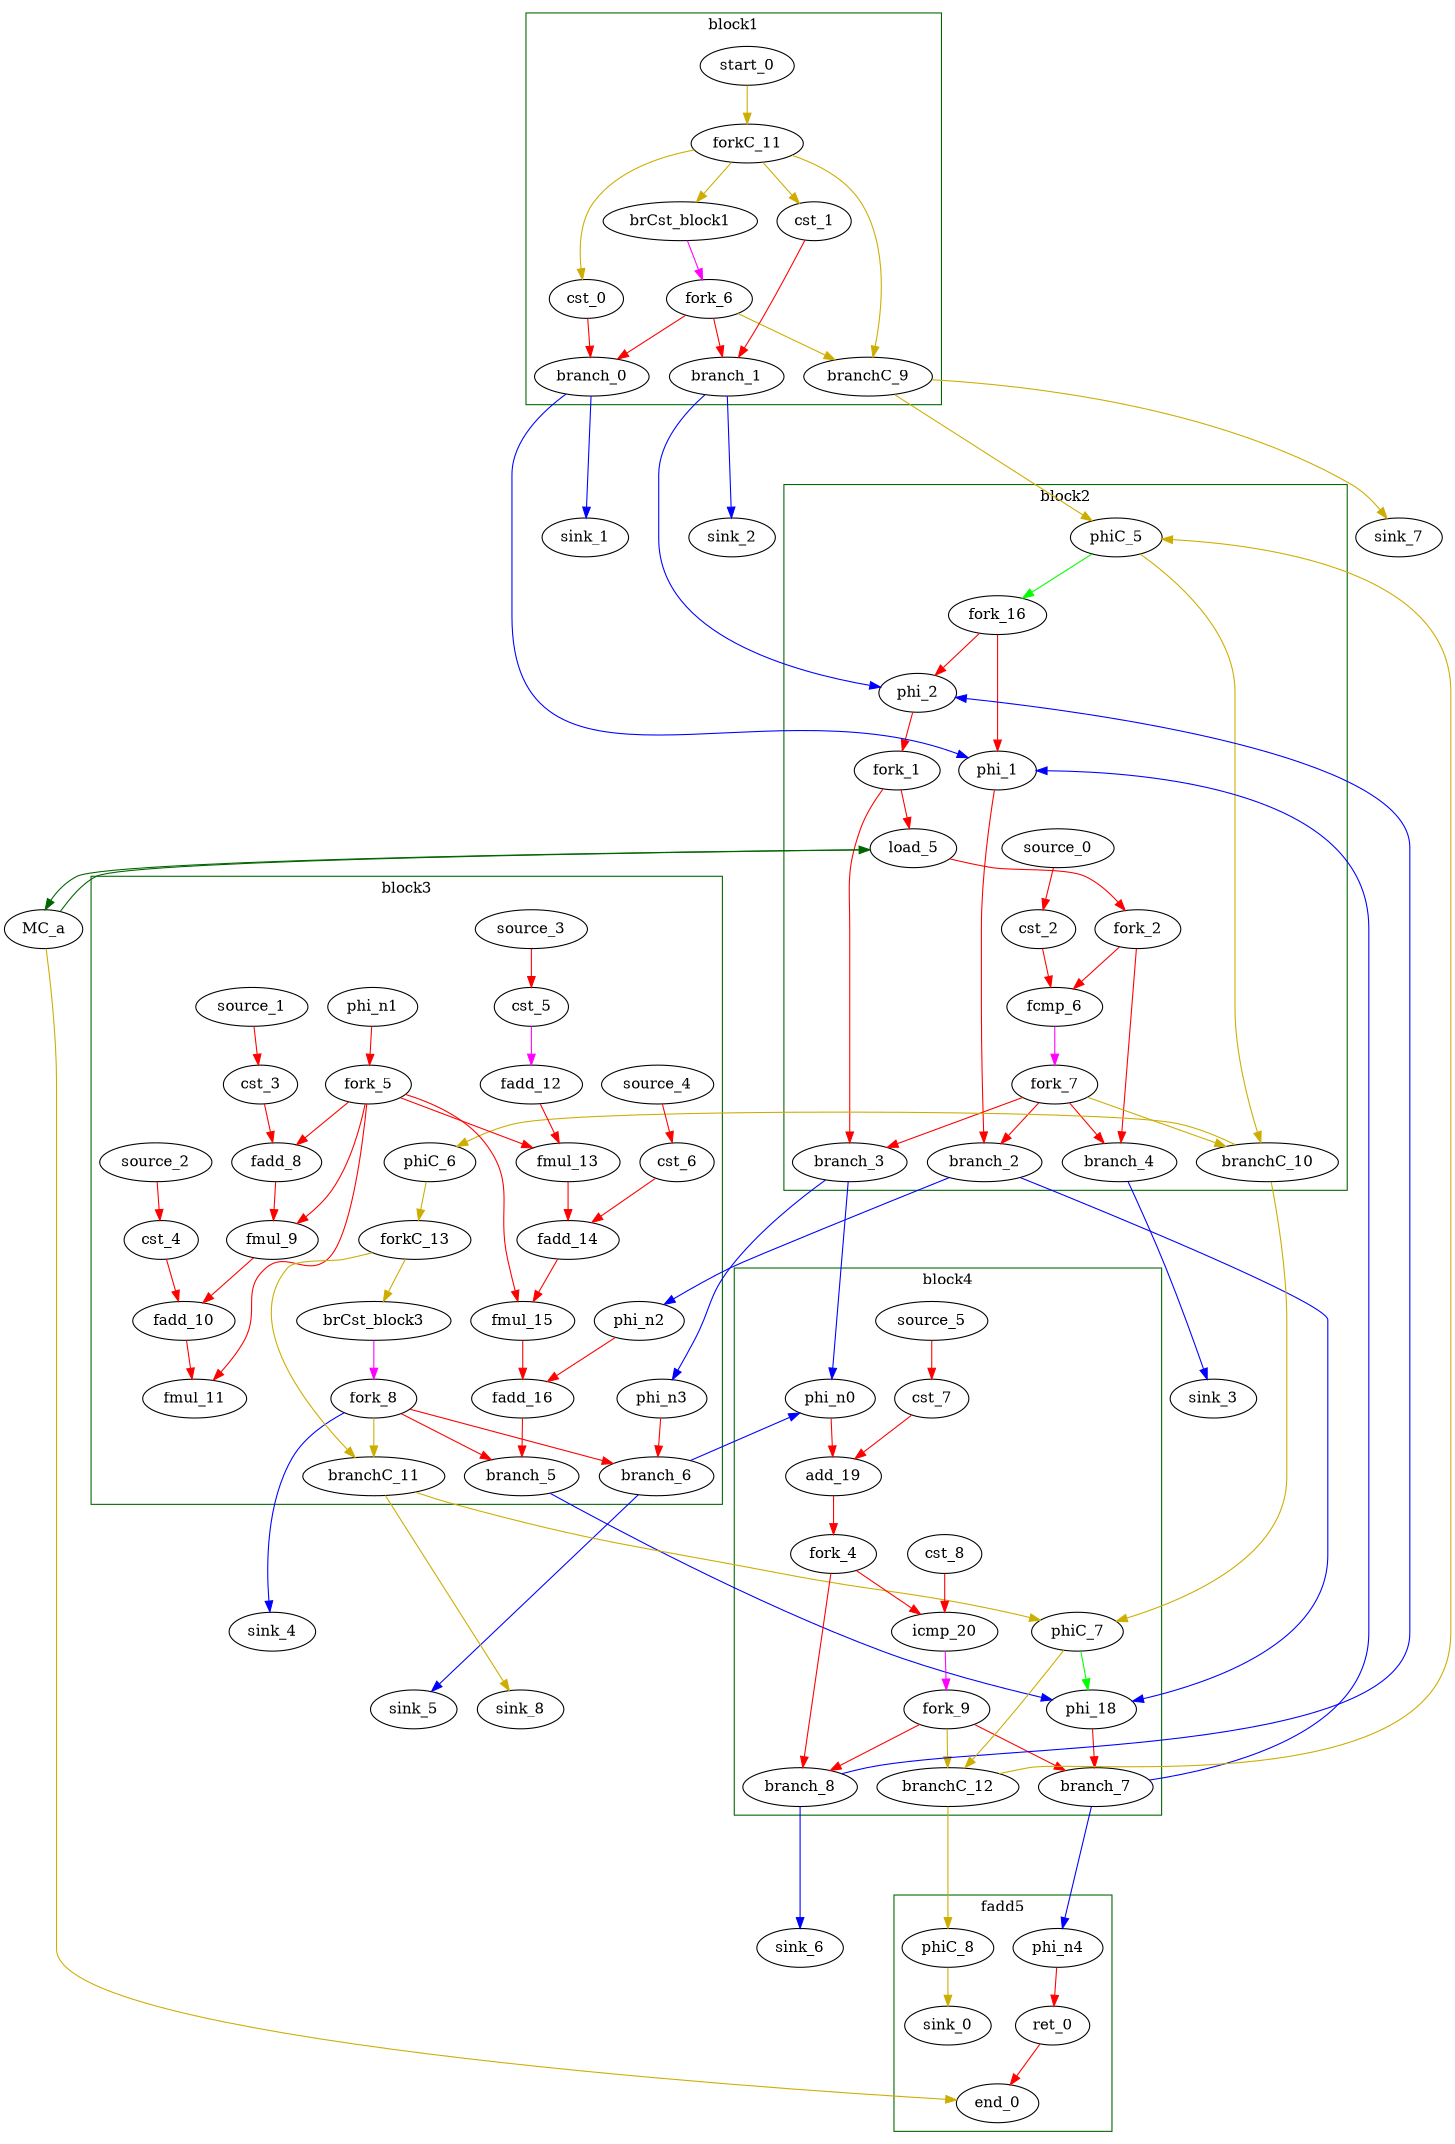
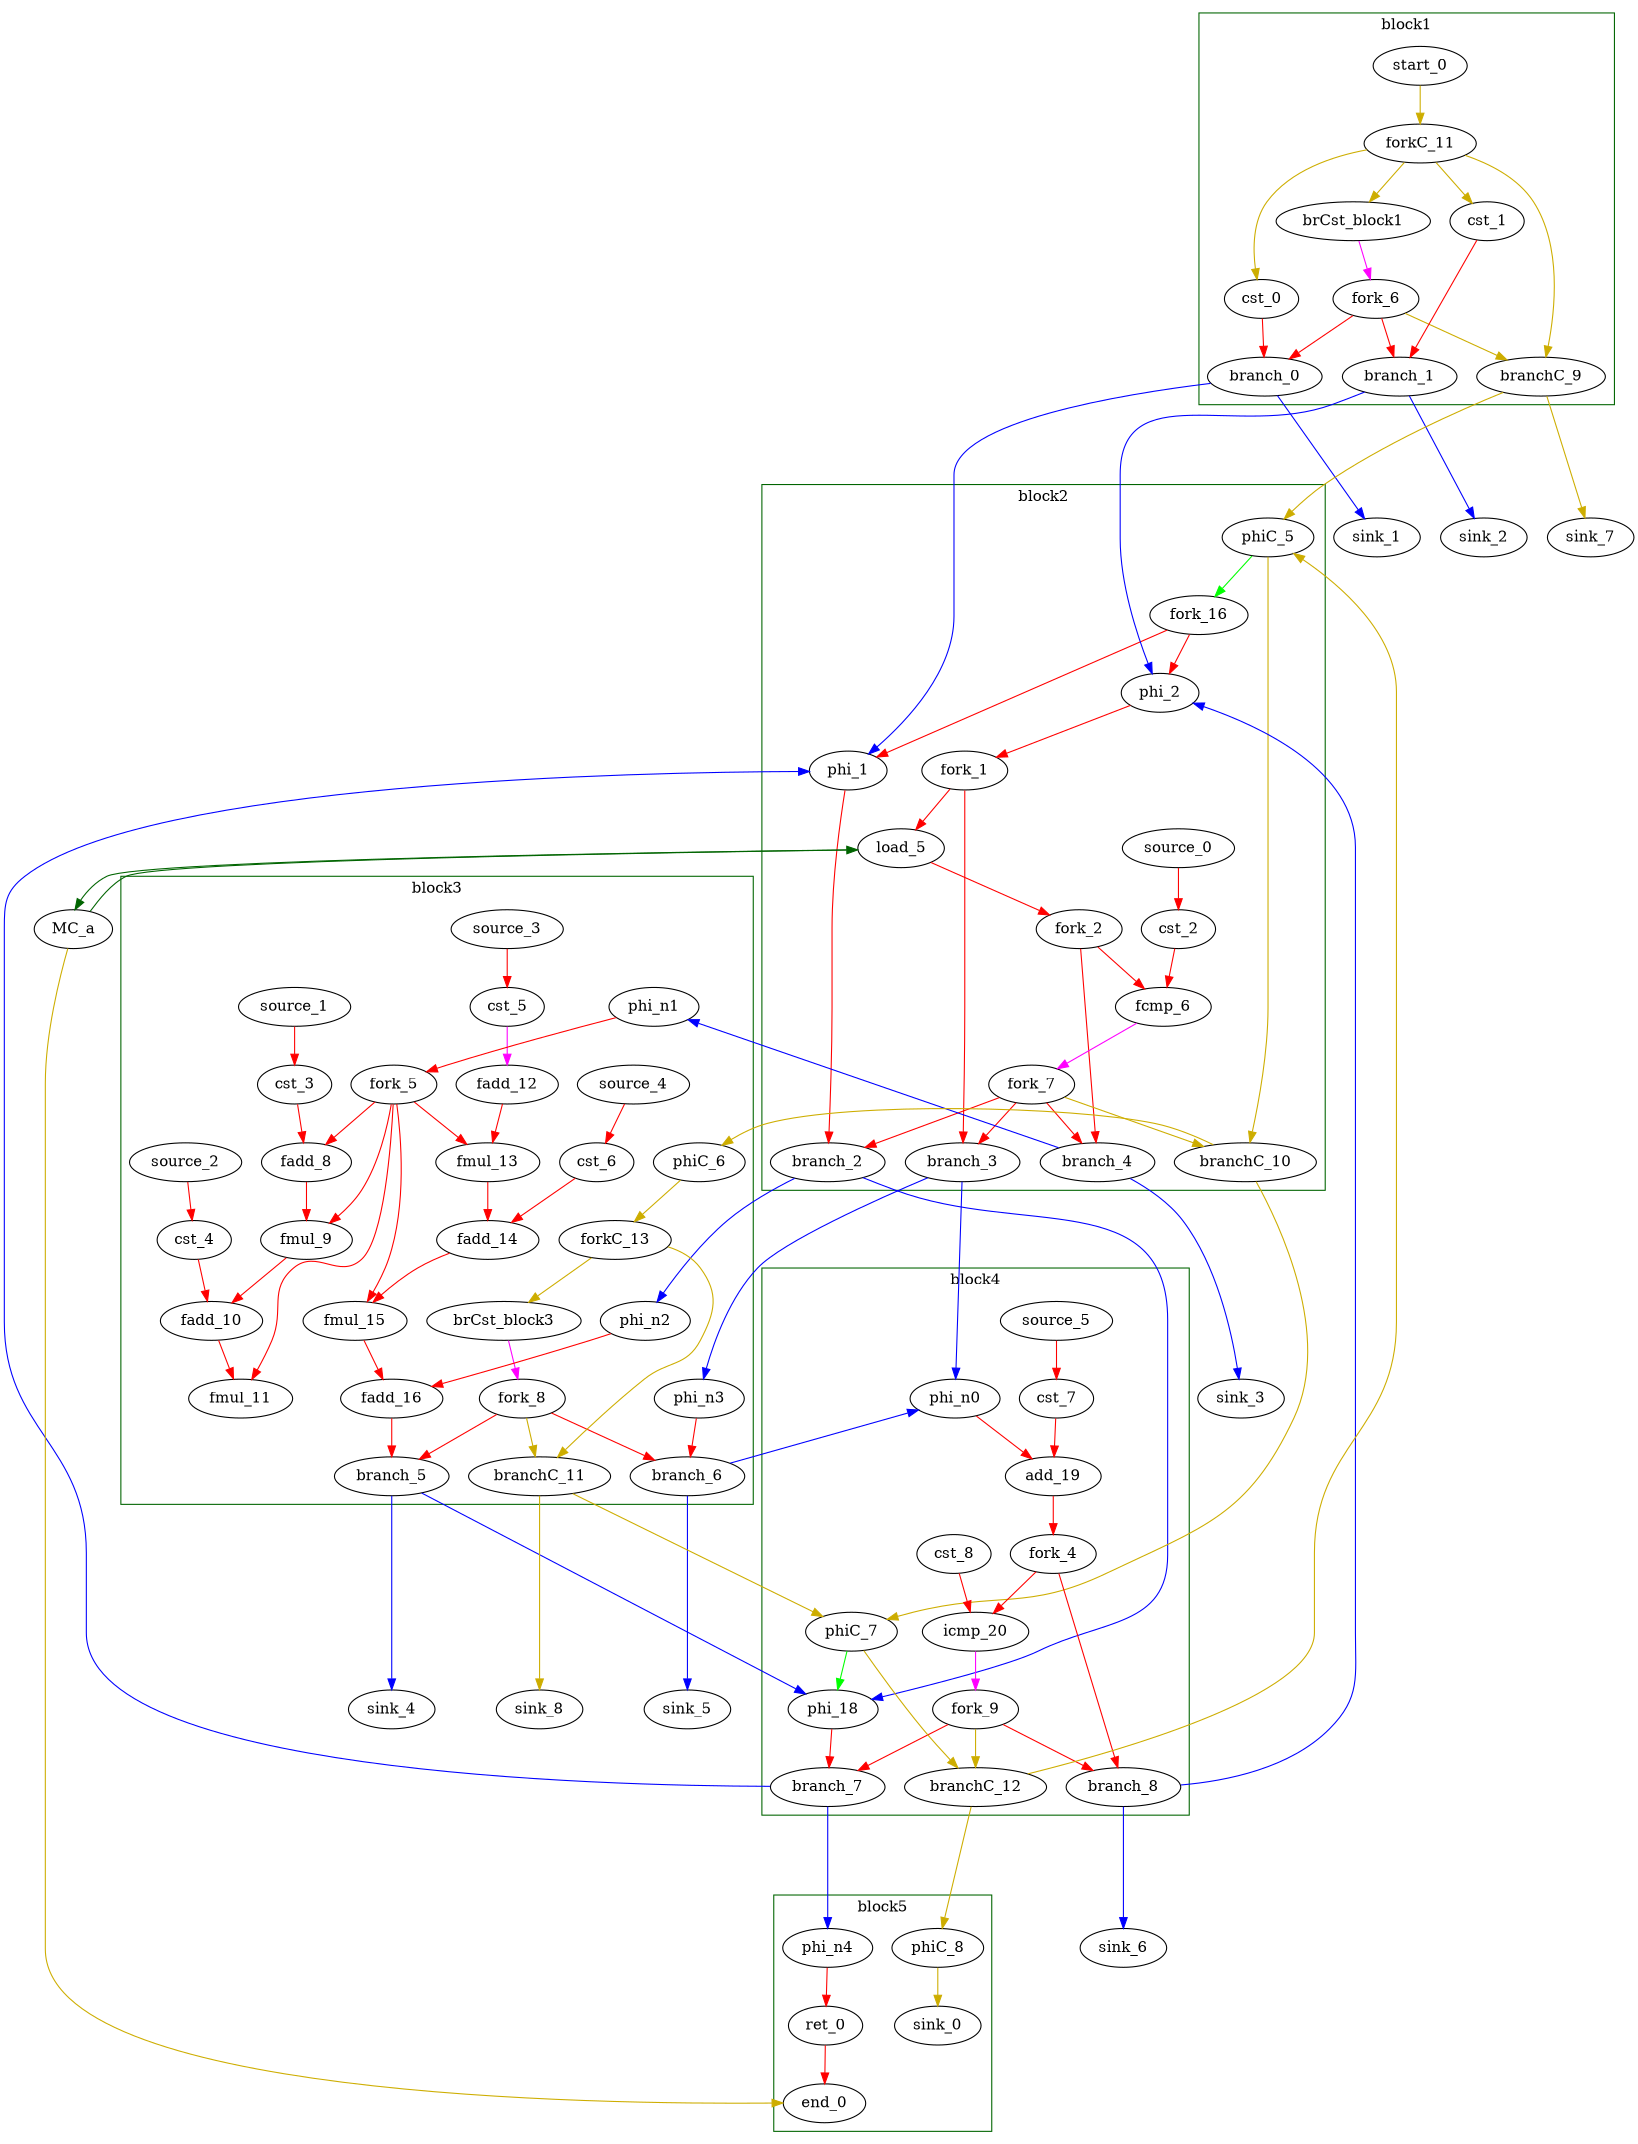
none -> (879, 1086)
(277, 1493) -> (392, 1587)
(1003, 1907) -> (883, 1907)
